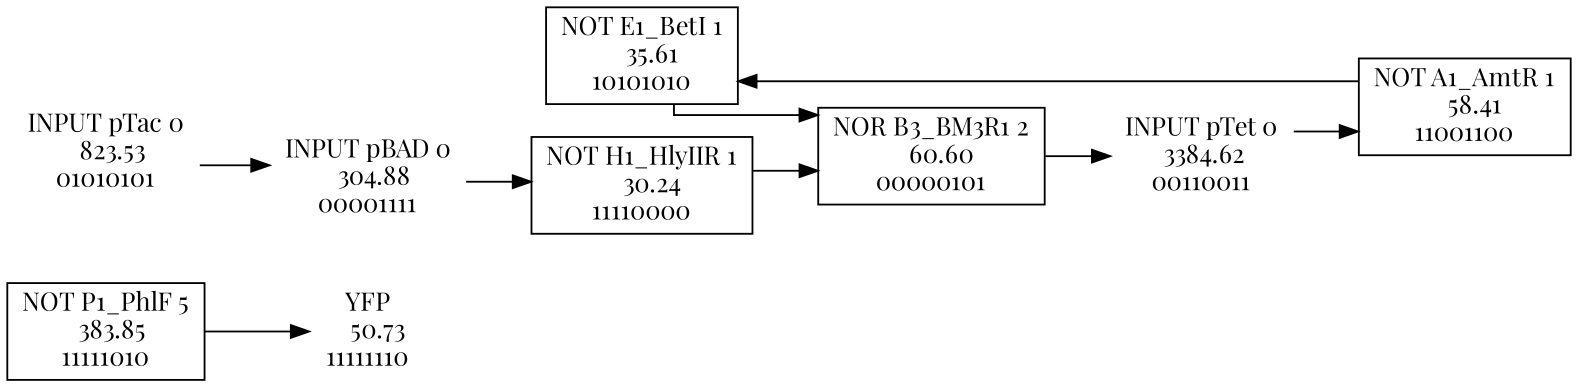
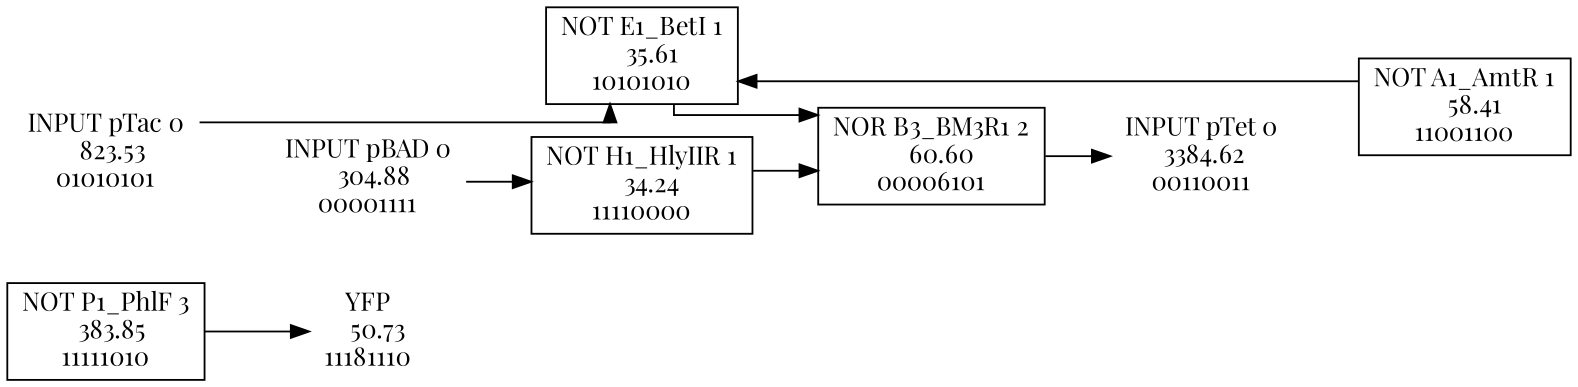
(1317, 132) -> none
(931, 156) -> (931, 156)
(226, 165) -> (406, 122)
(642, 185) -> (642, 185)
(106, 331) -> (106, 331)
(368, 331) -> (368, 331)
